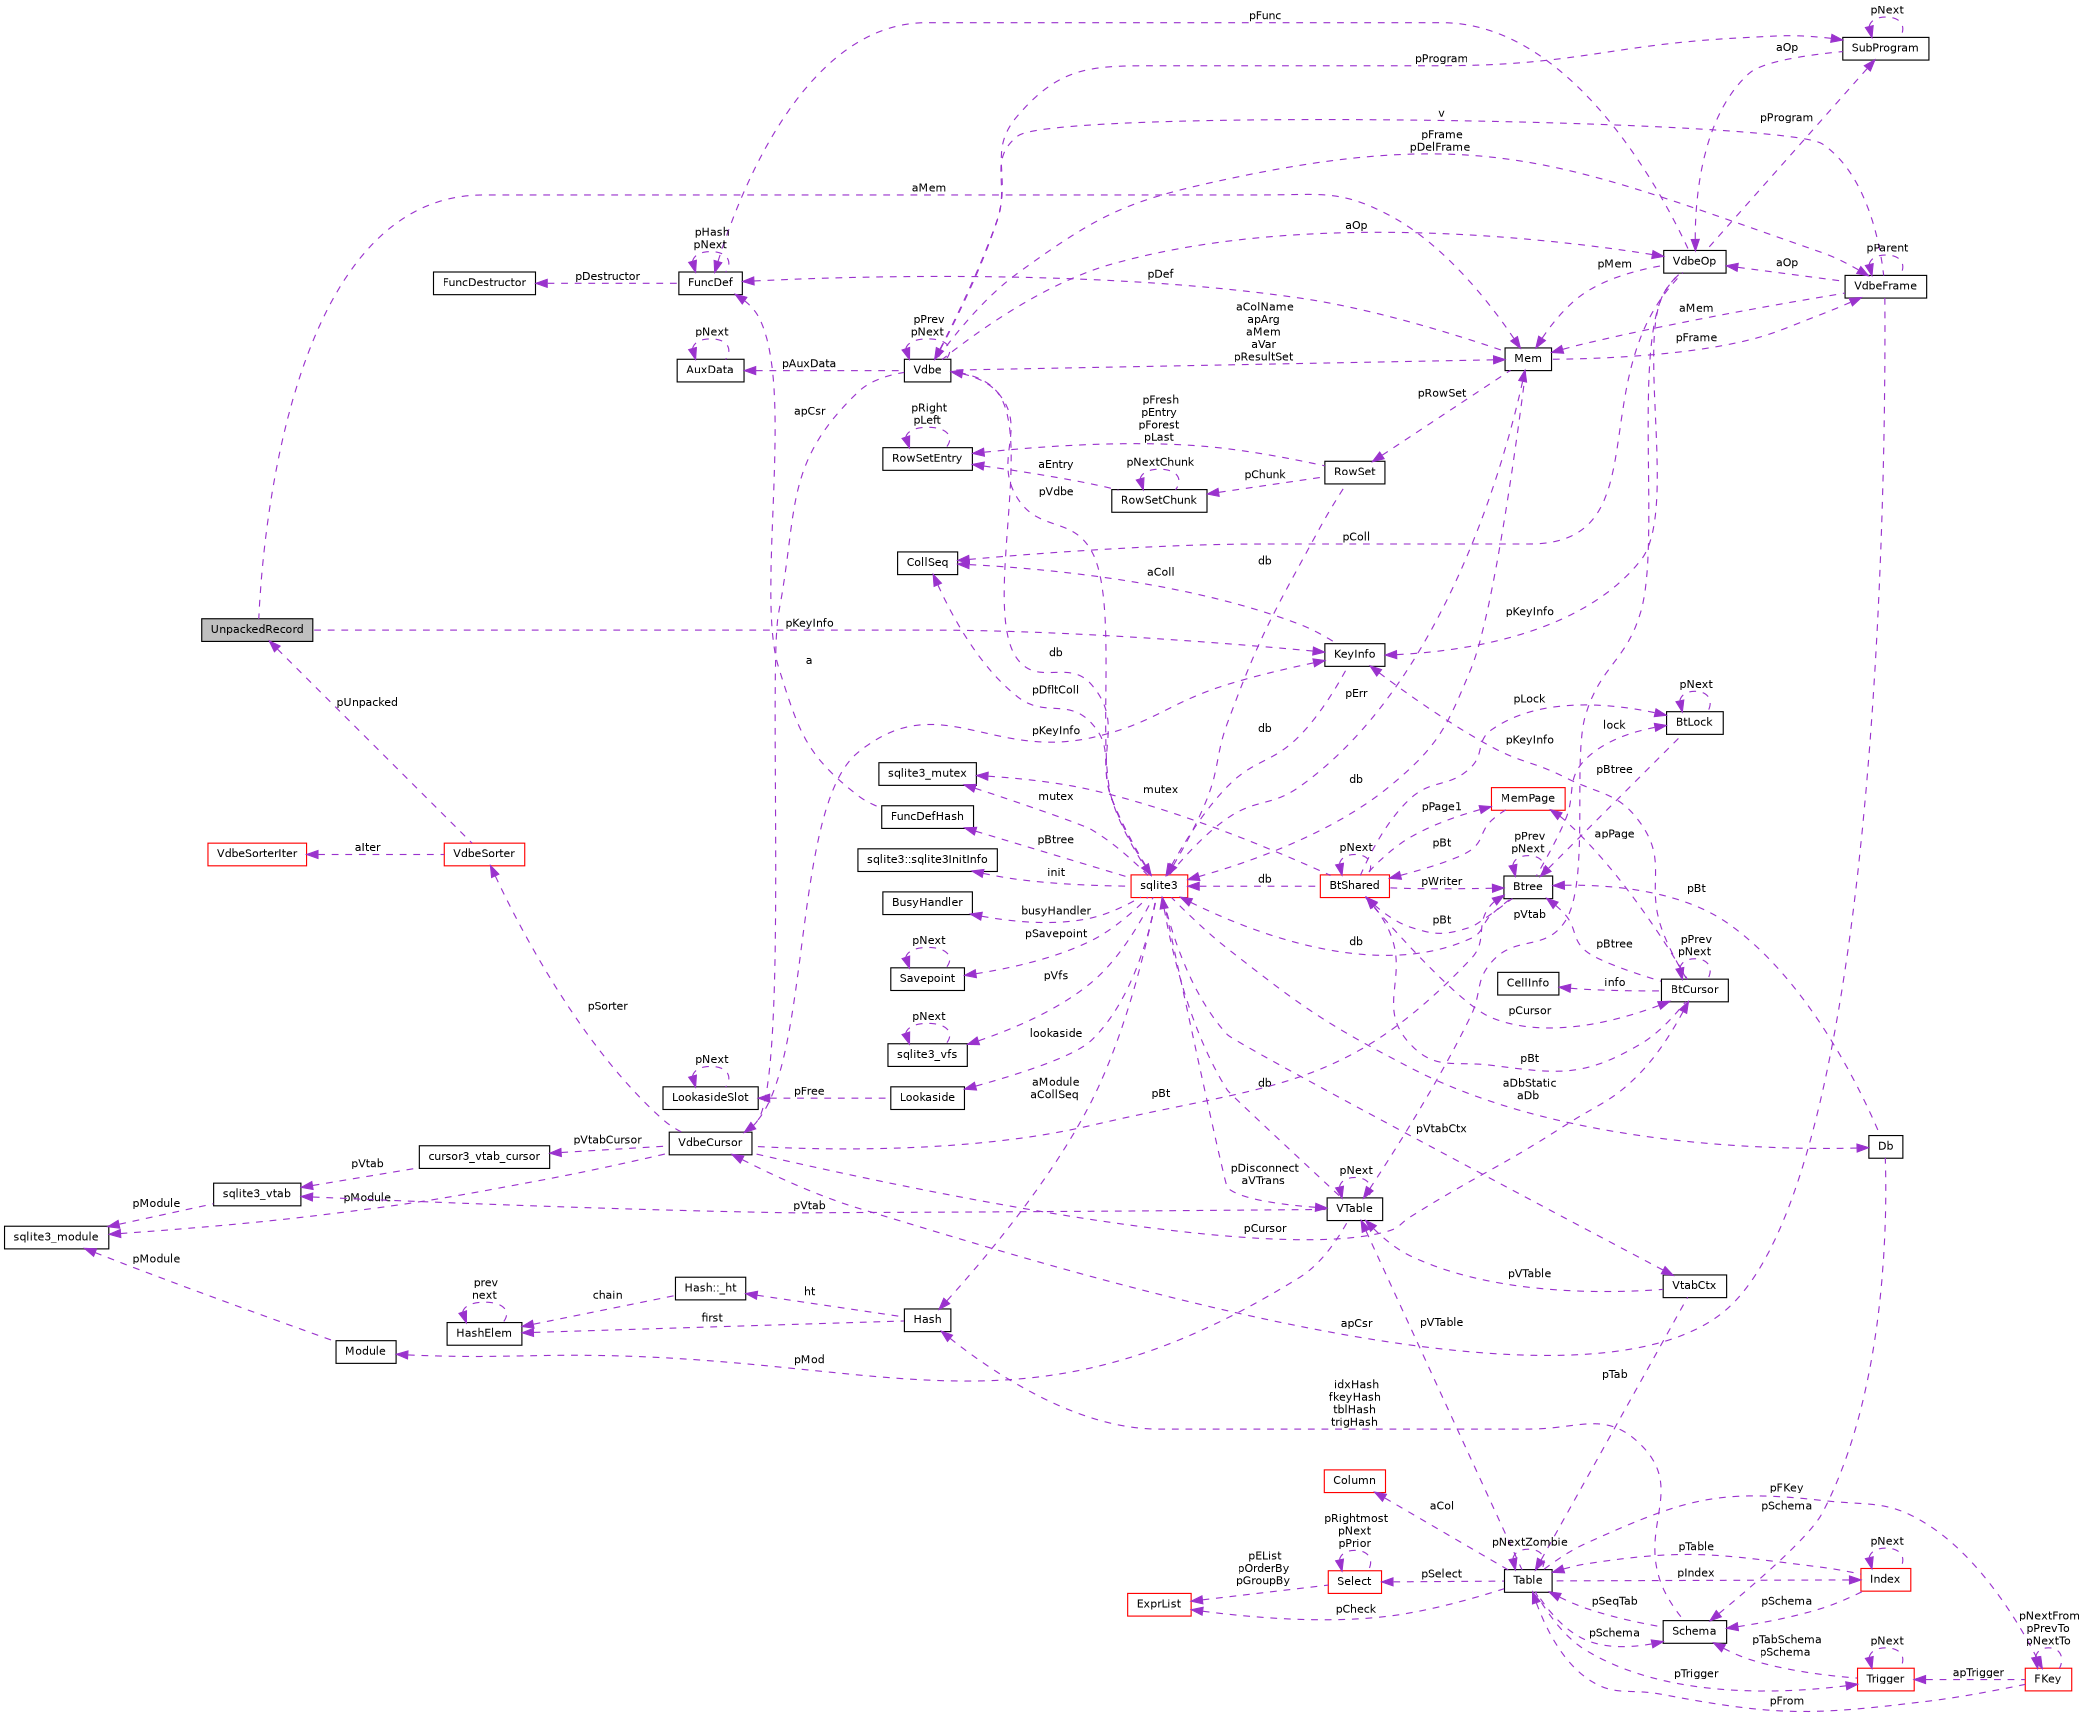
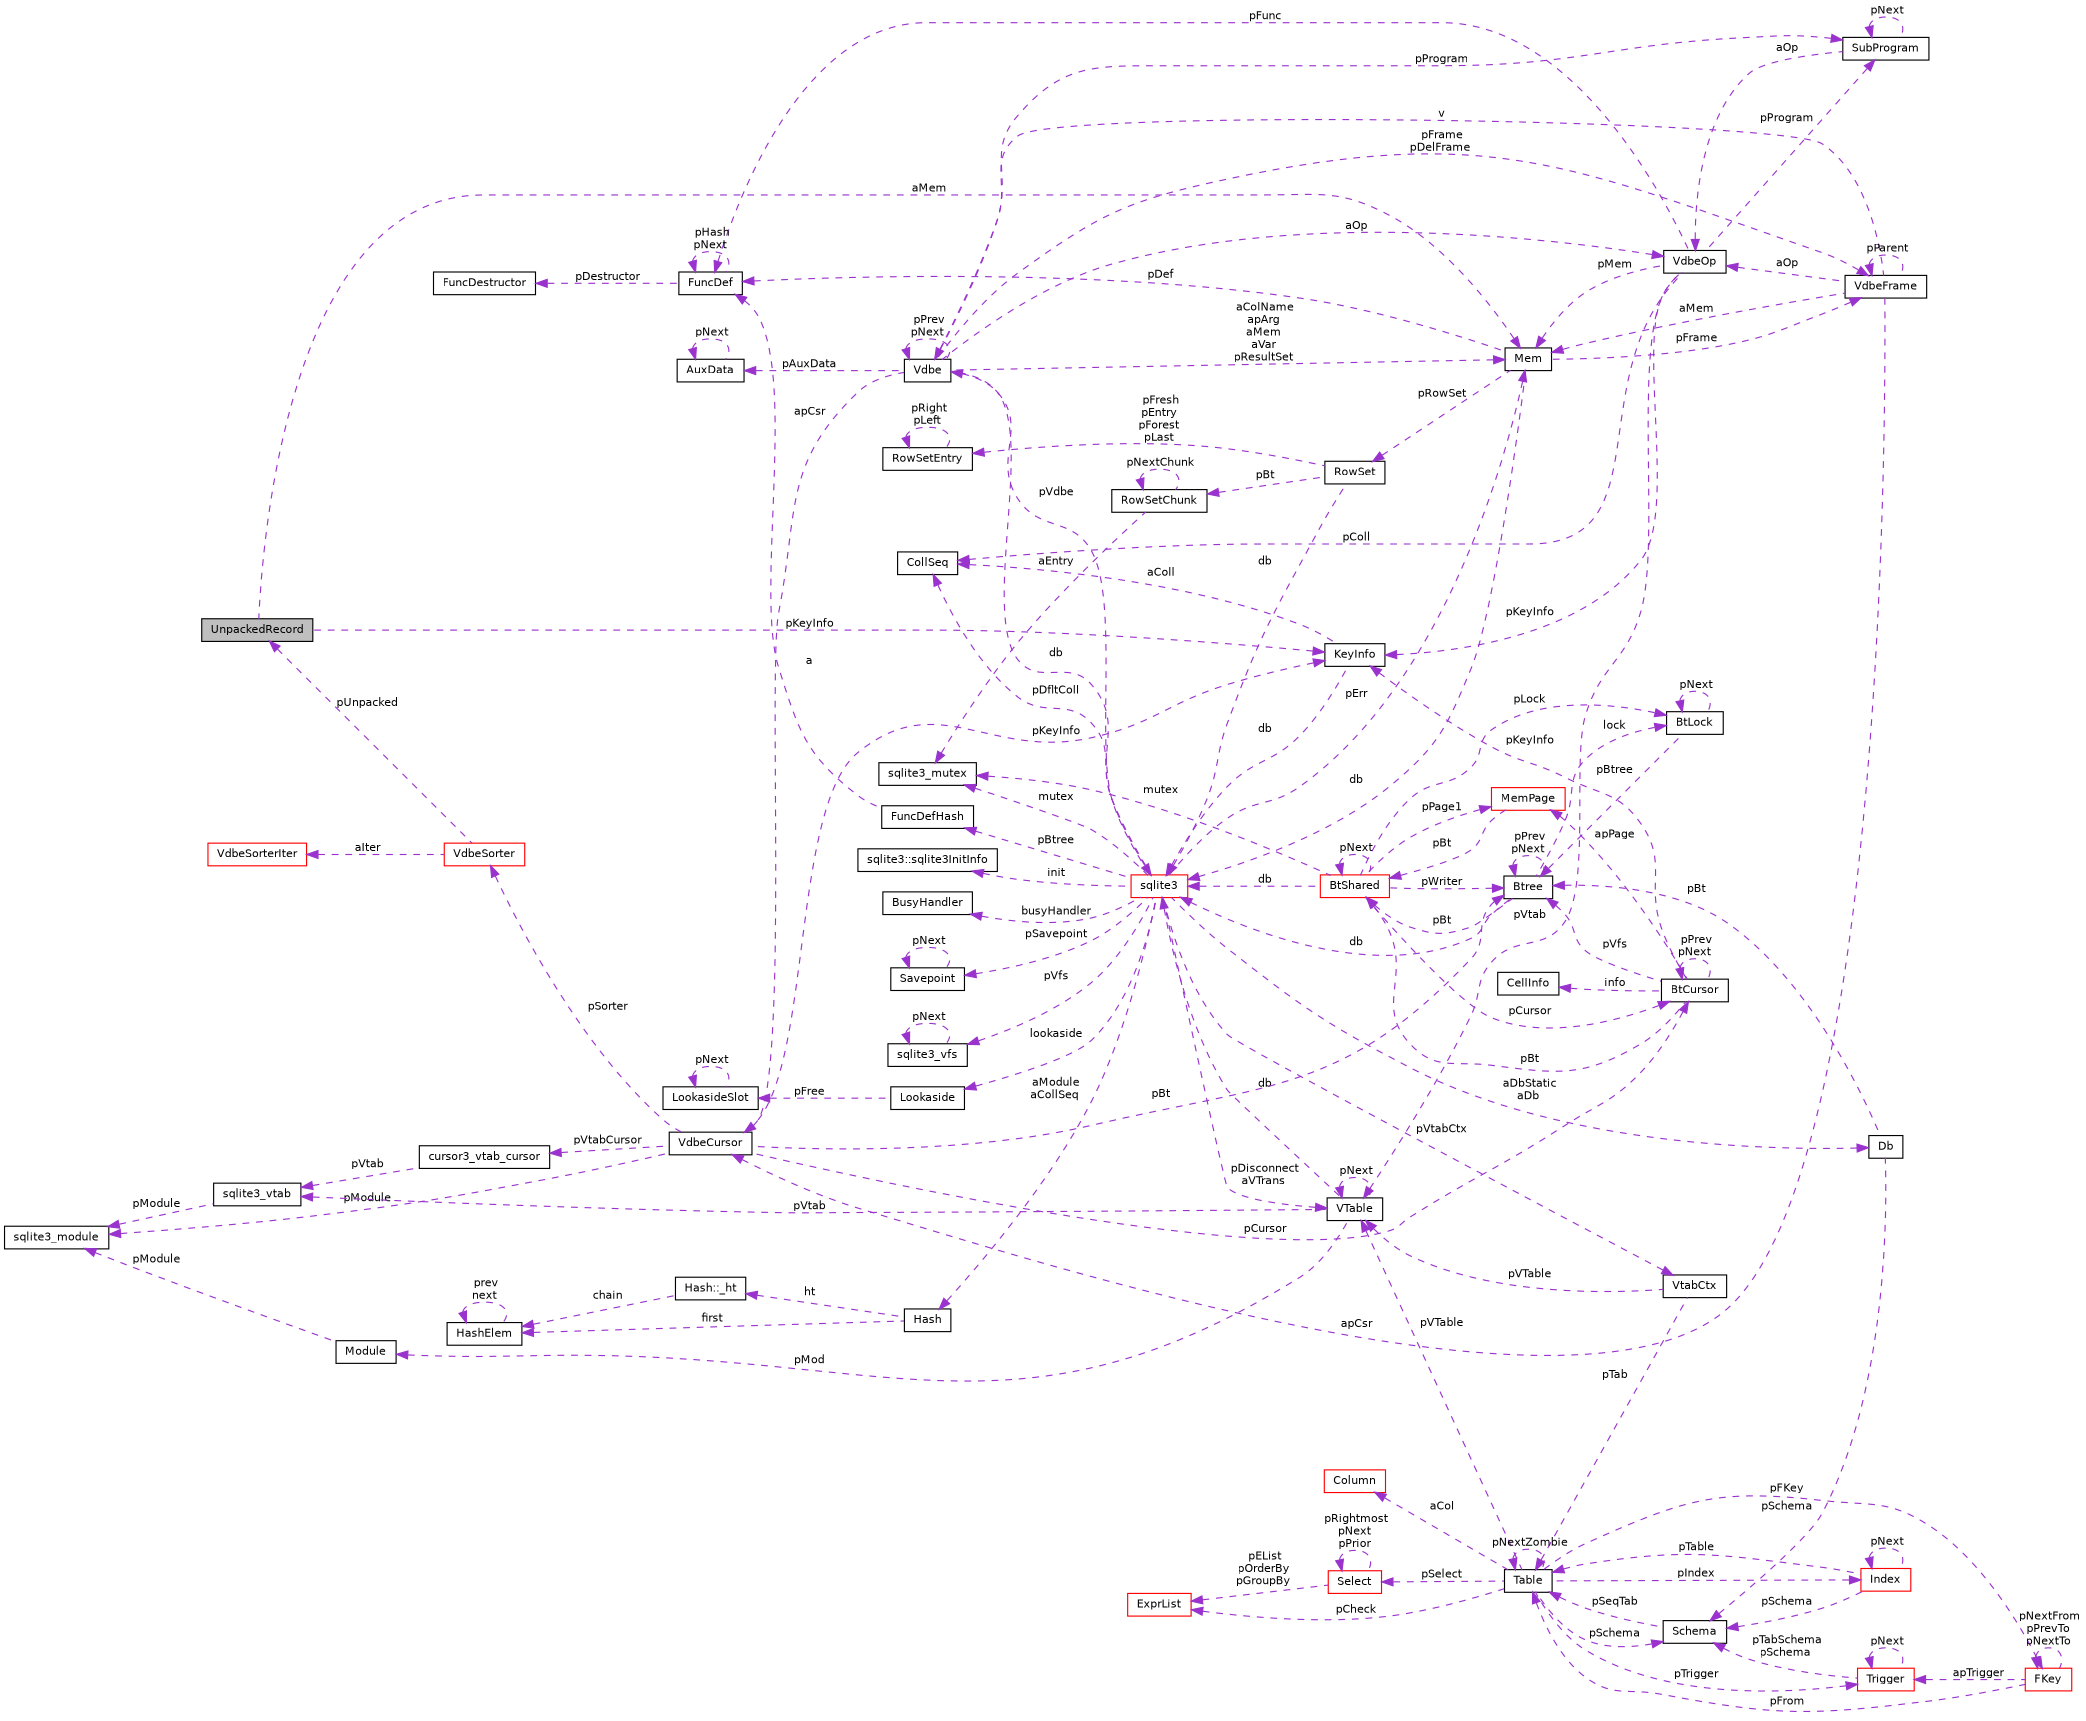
(1264, 475) -> (1264, 475)
(1051, 476) -> (1033, 624)
(1613, 945) -> (1613, 945)
(1382, 1429) -> none
